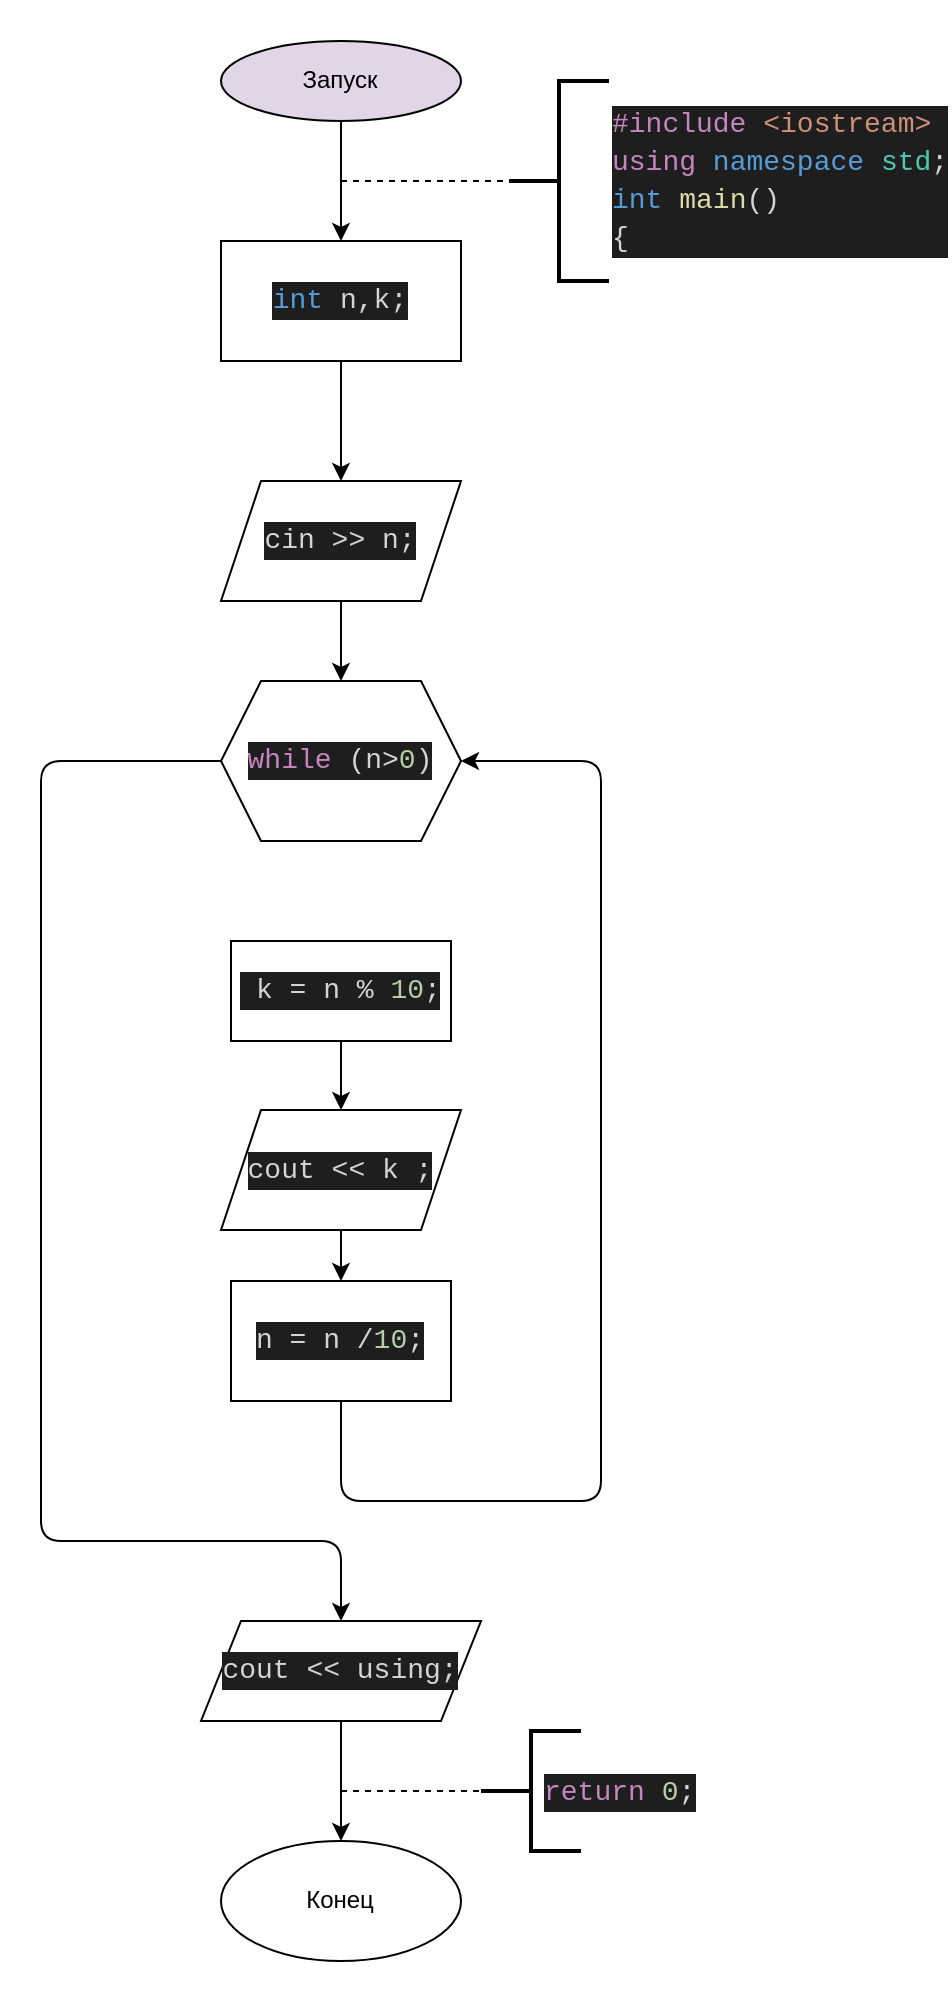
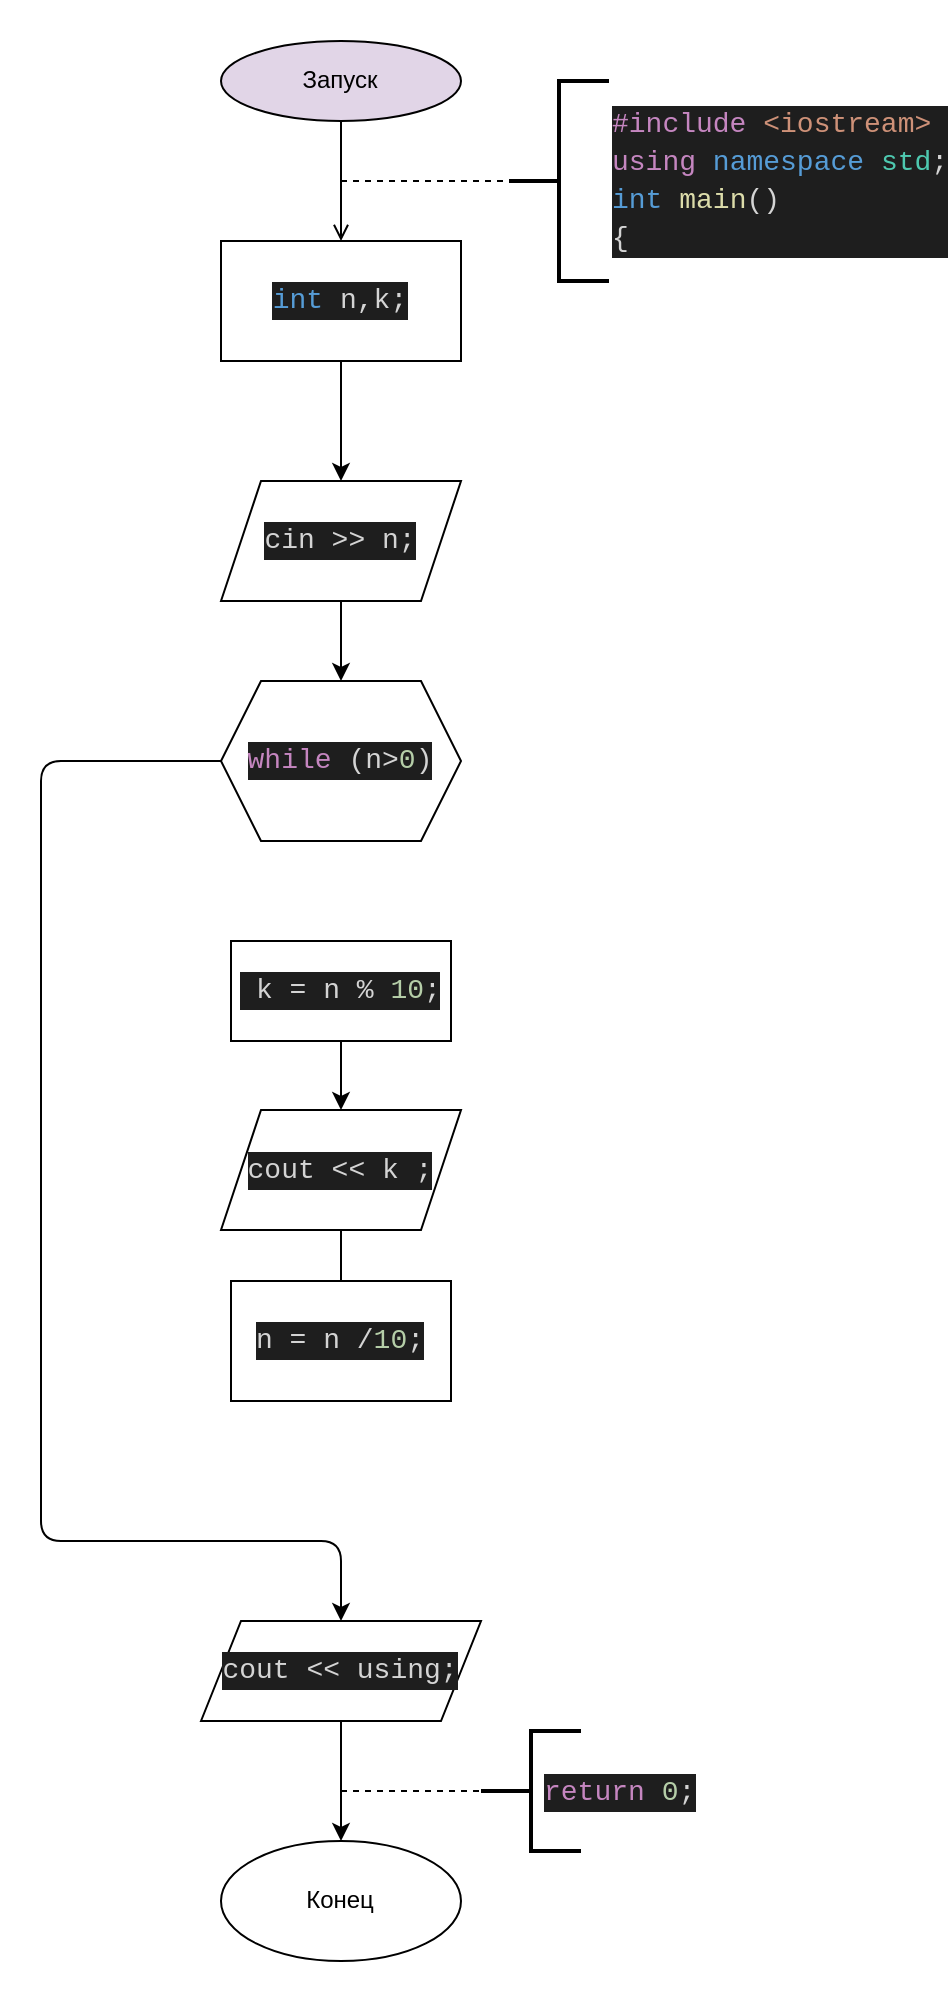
(341, 226) -> (341, 228)
(601, 1241) -> none
(341, 1266) -> (341, 1271)
